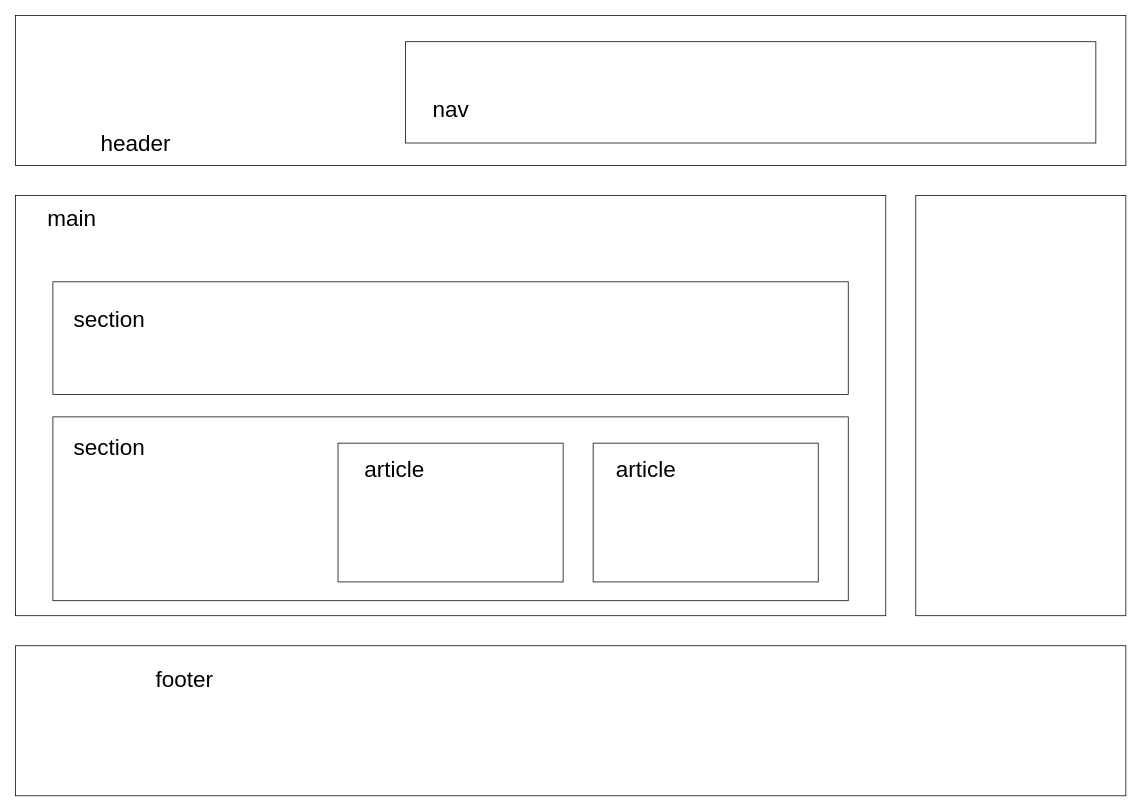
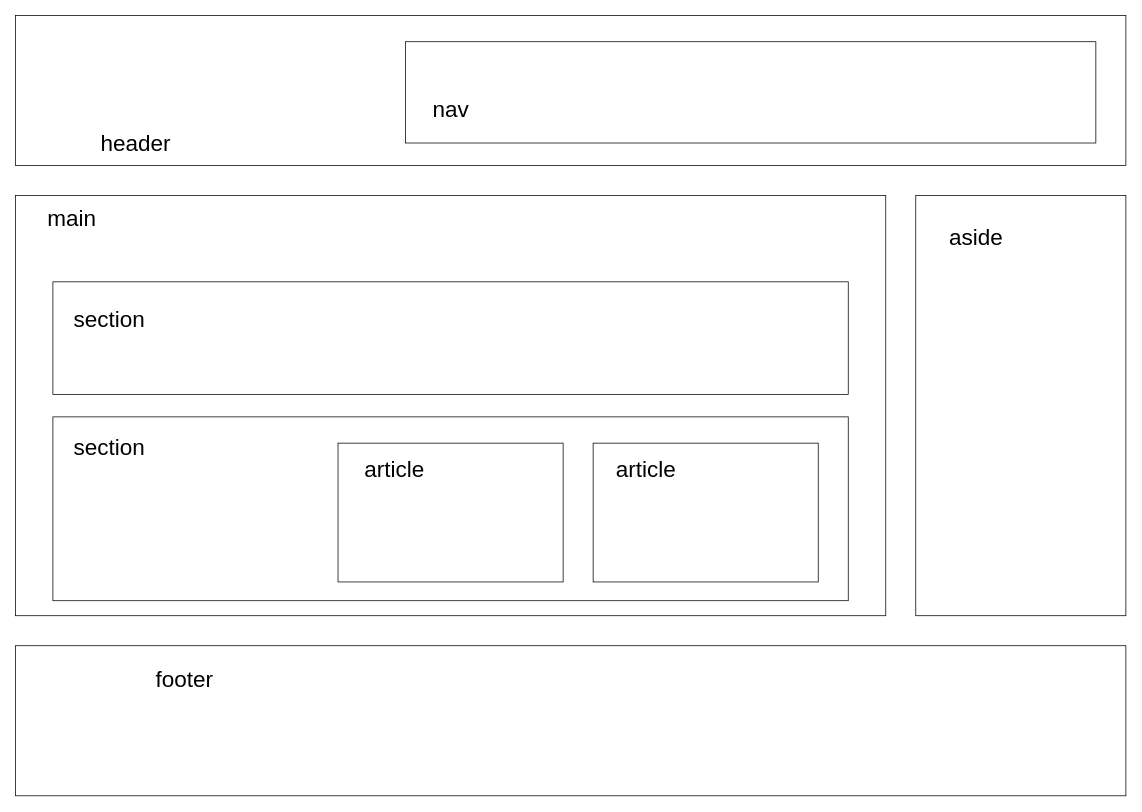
none -> (975, 237)
